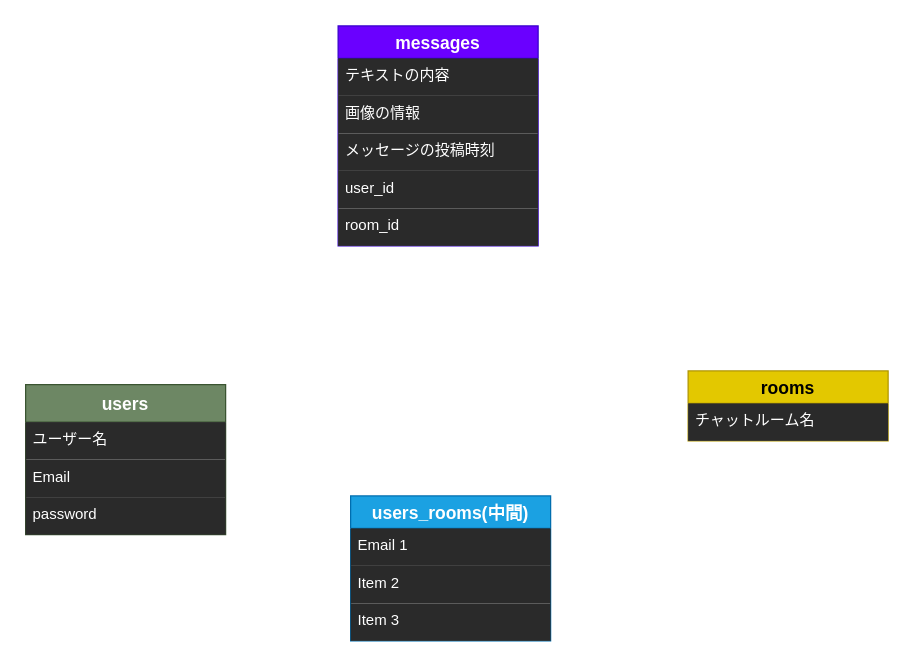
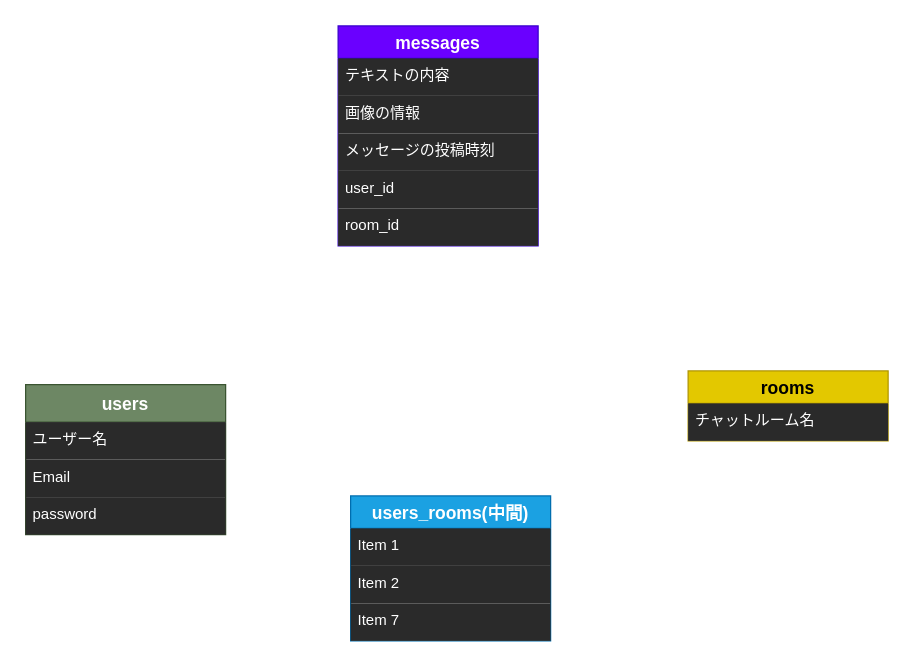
(381, 545) -> (381, 545)
(381, 620) -> (381, 620)
